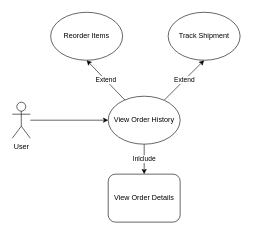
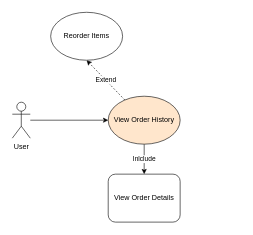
(204, 36) -> none
(185, 80) -> none
(118, 93) -> (118, 93)
(144, 120) -> (144, 120)
